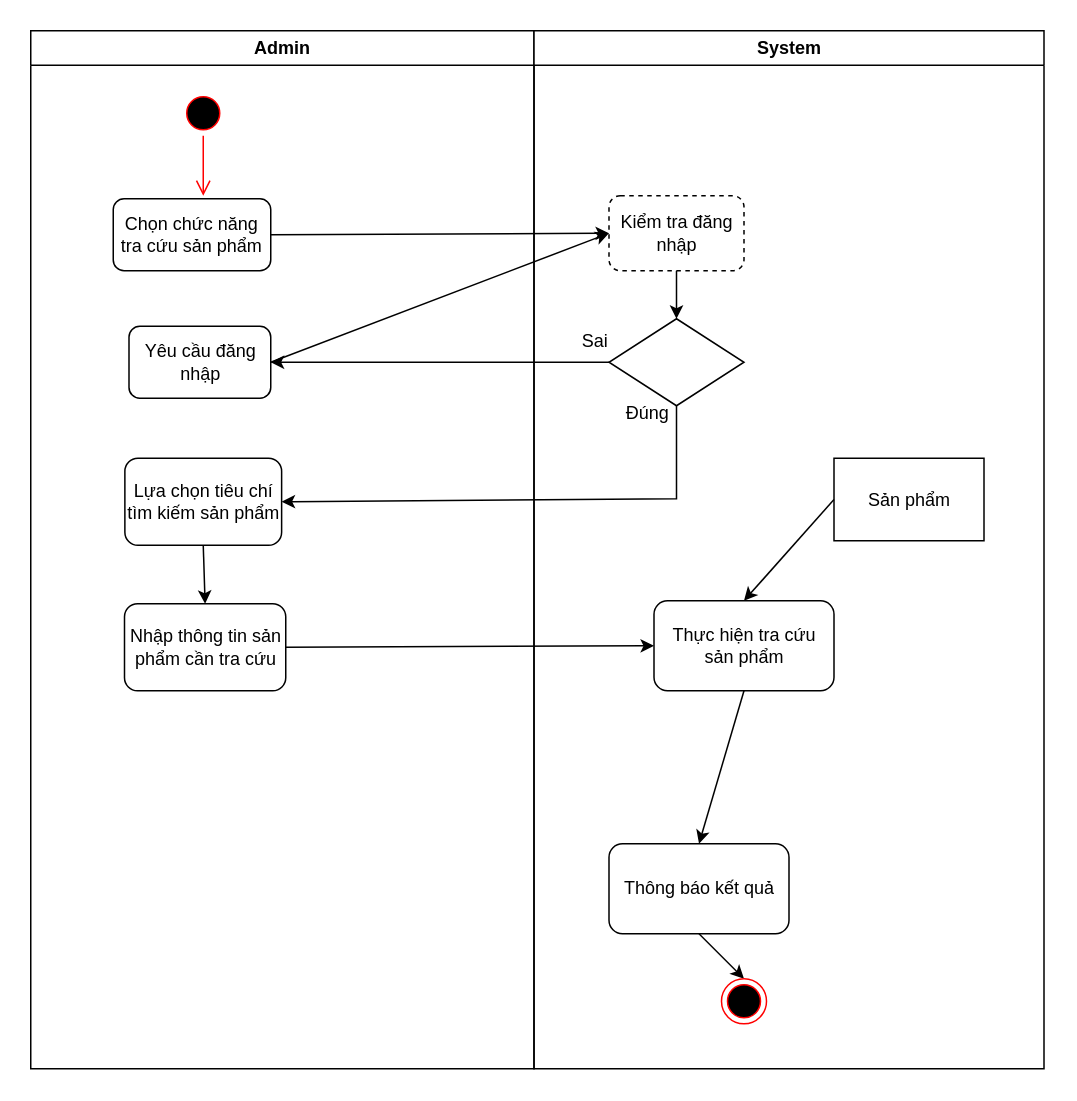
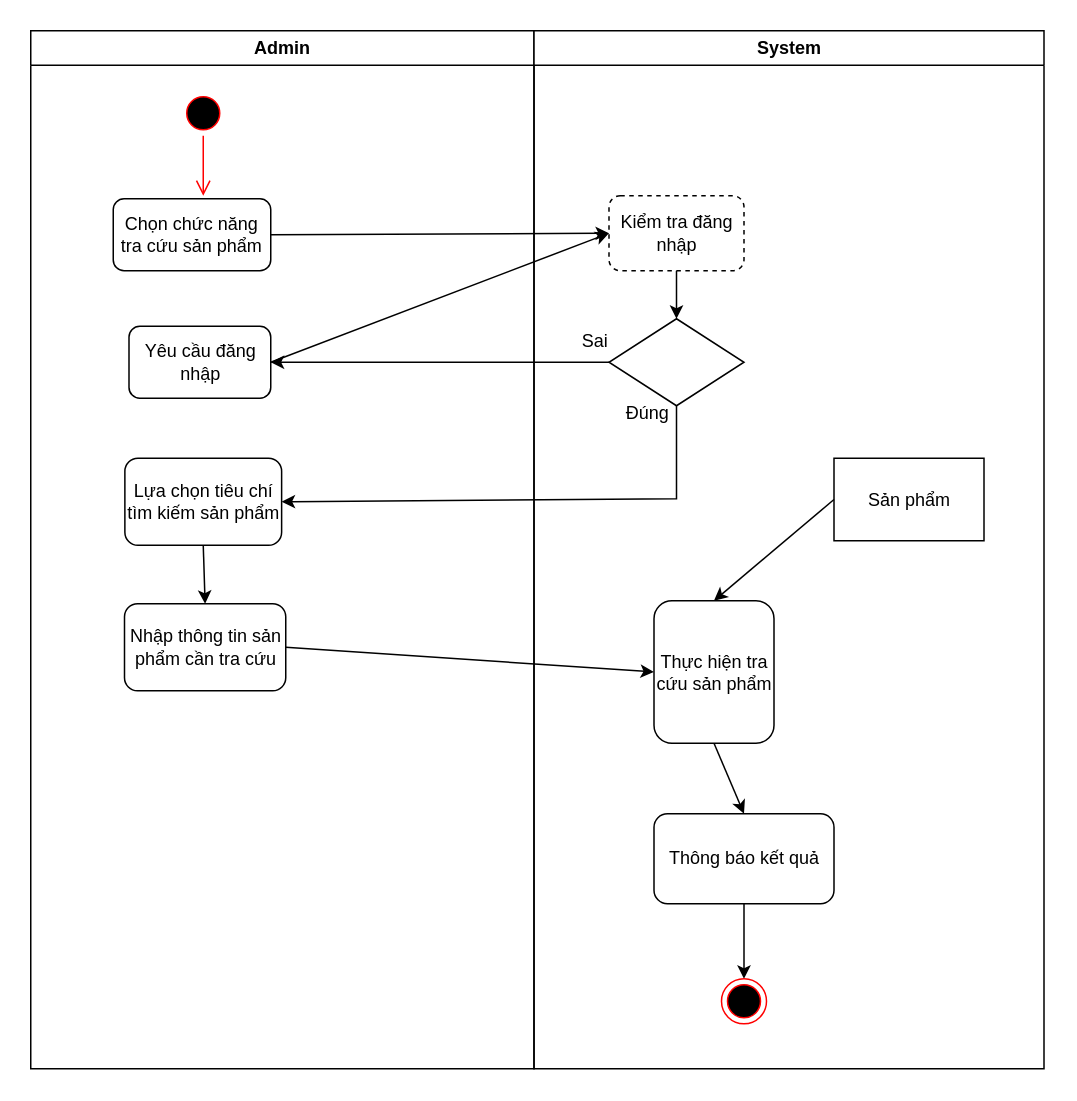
(744, 646) -> (714, 672)
(699, 889) -> (744, 859)
